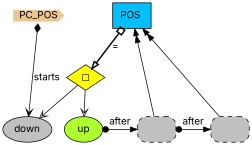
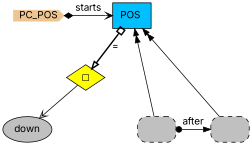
(33, 71) -> (89, 16)
(84, 129) -> none
